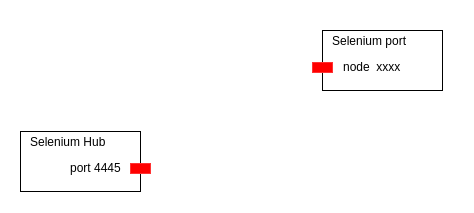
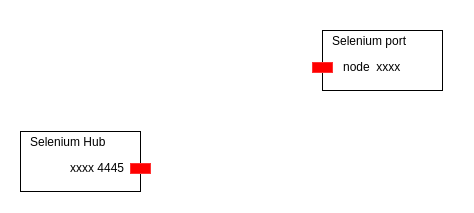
(99, 169) -> (99, 169)
